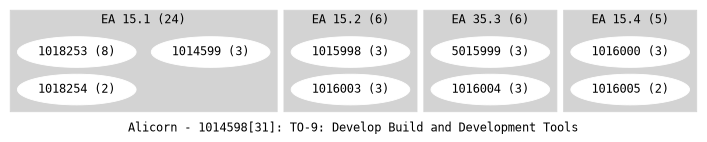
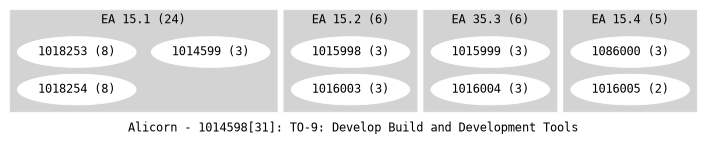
(490, 52) -> (490, 52)
(630, 52) -> (630, 52)
(77, 90) -> (77, 90)
